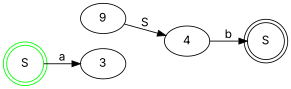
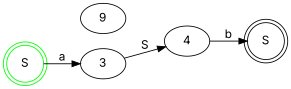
(141, 29) -> (141, 54)
